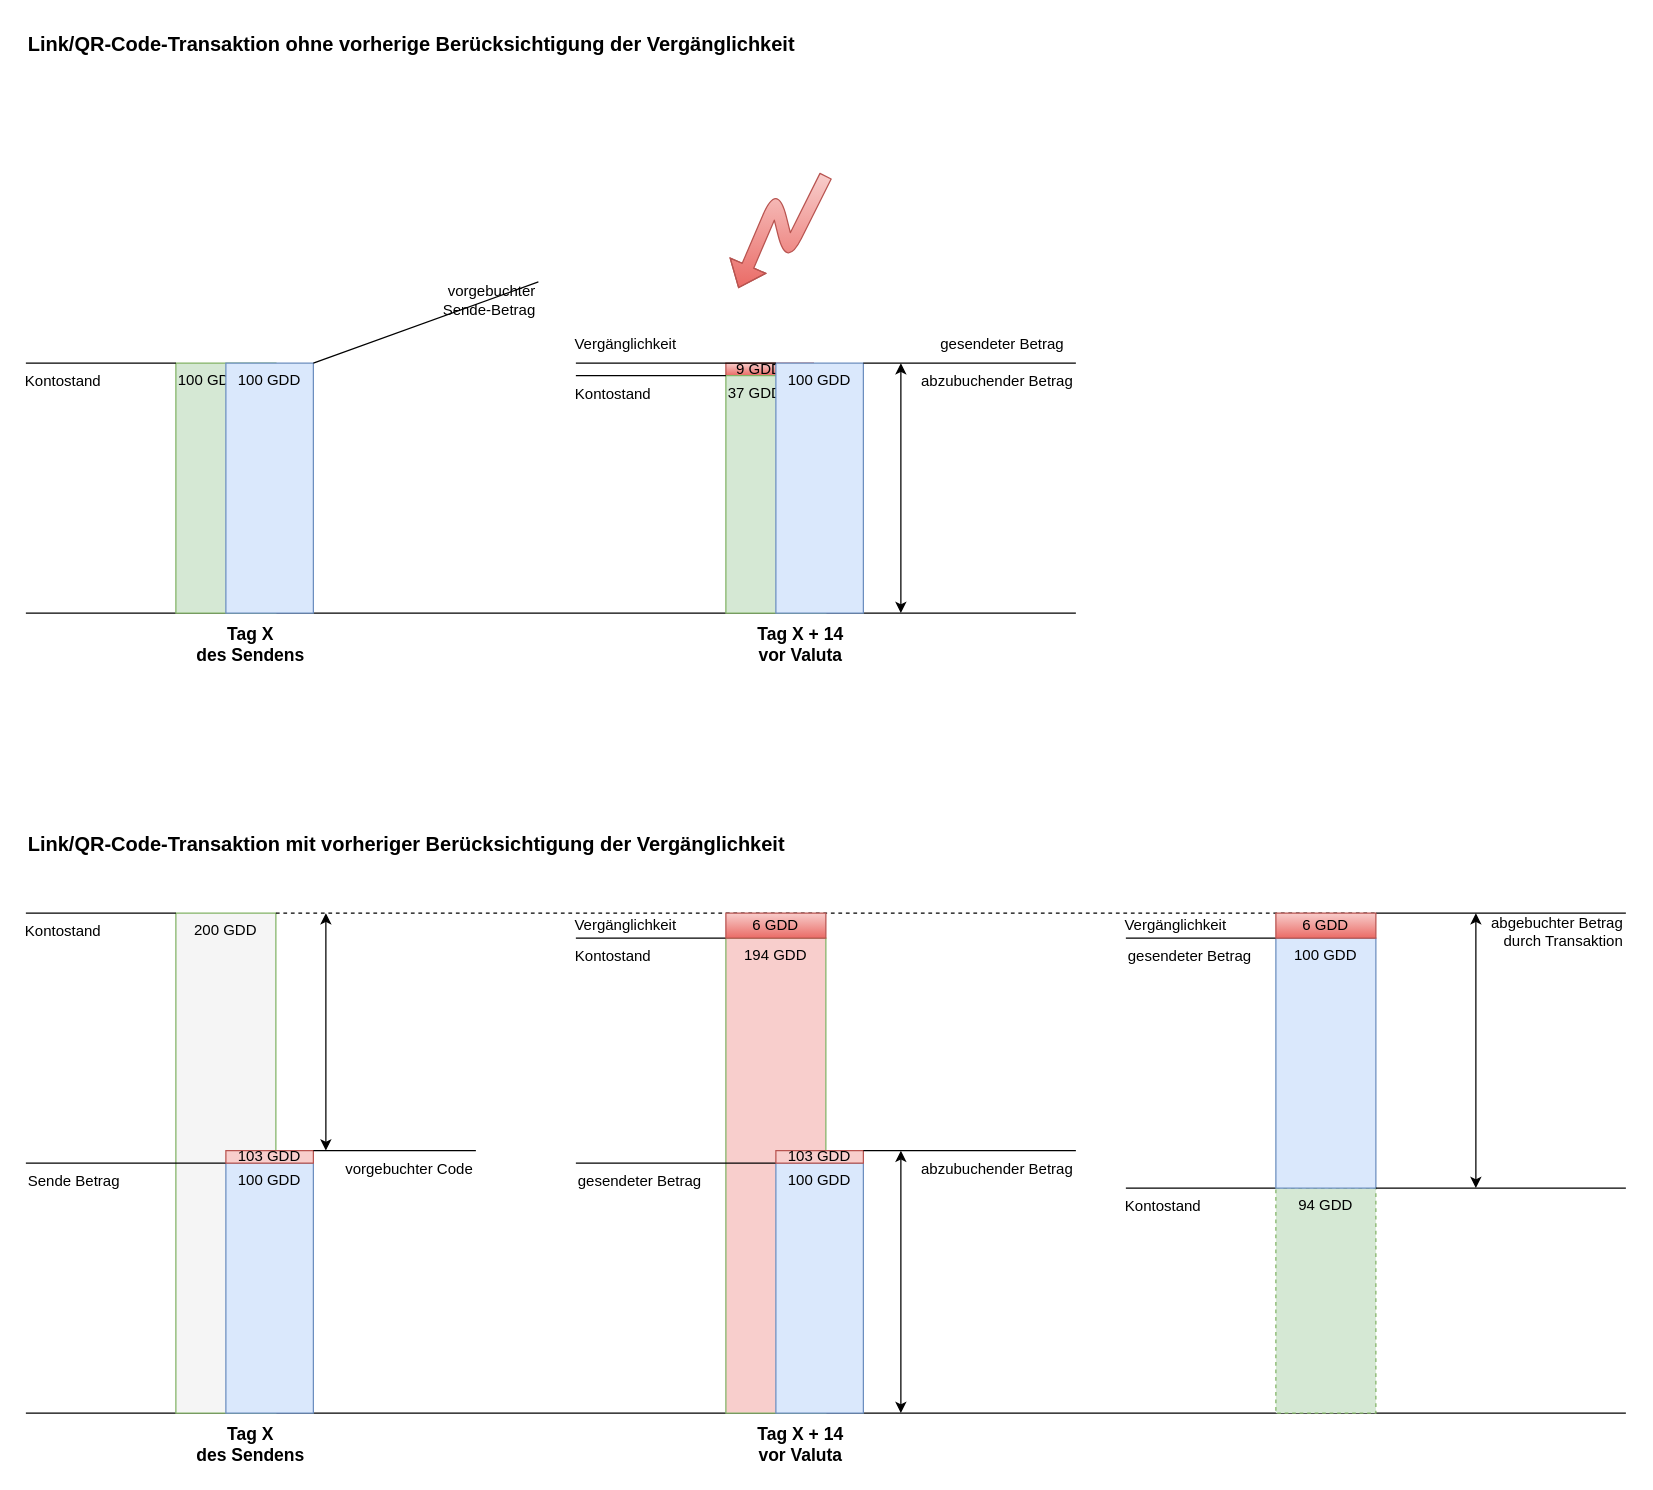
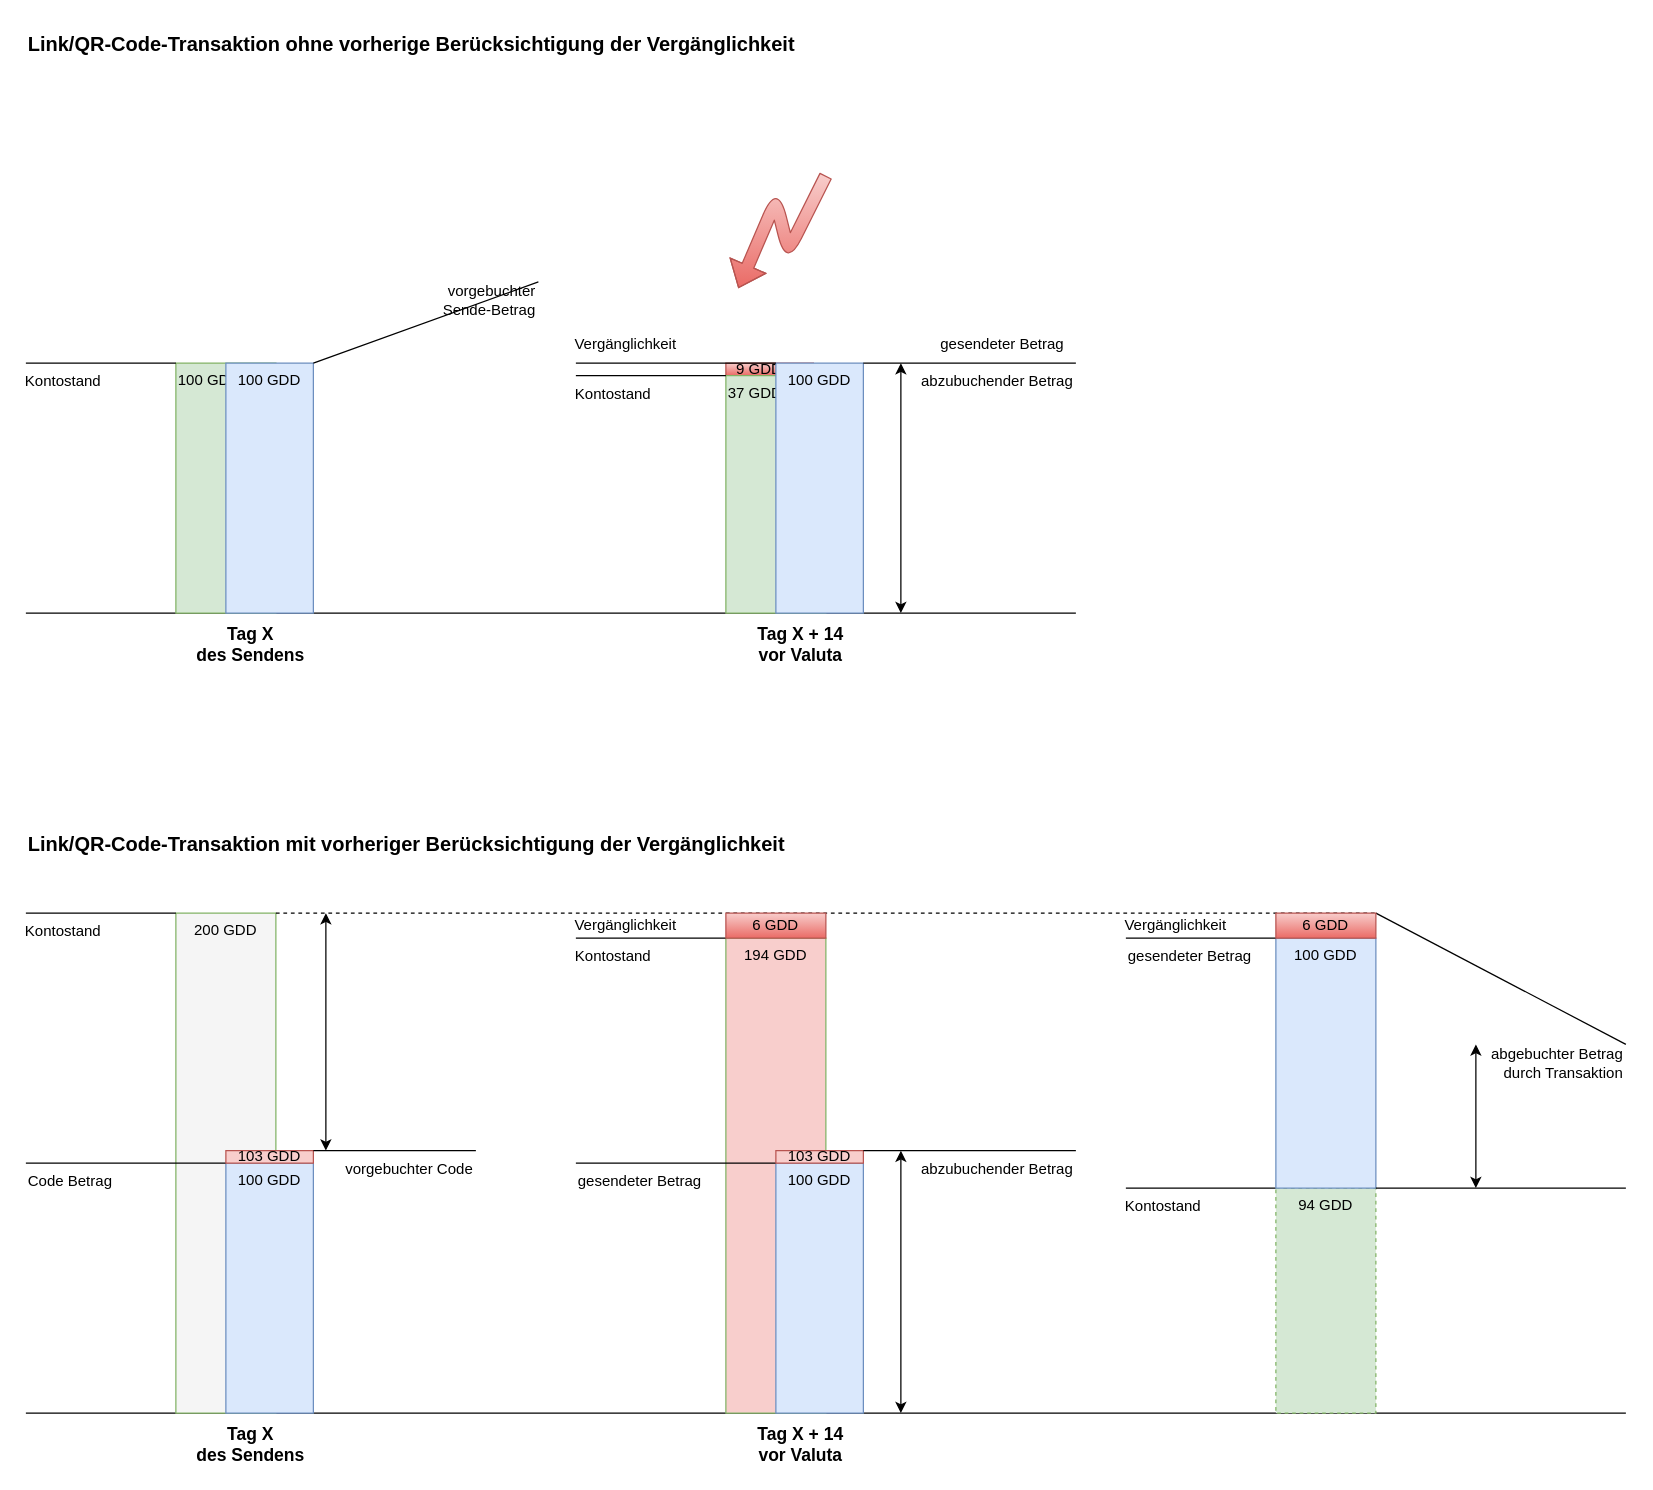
(1551, 932) -> (1551, 1063)
(77, 1182) -> (72, 1182)
